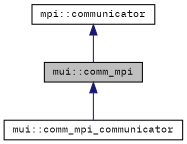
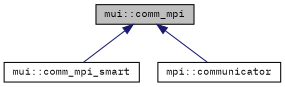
(93, 49) -> (186, 46)
(93, 130) -> (72, 72)
